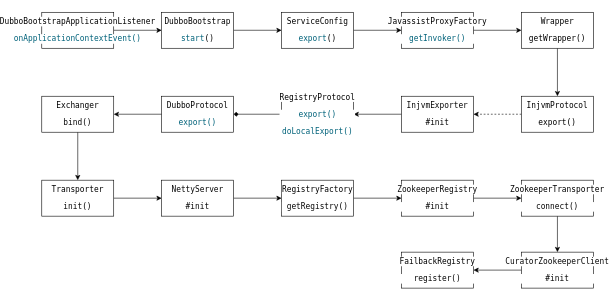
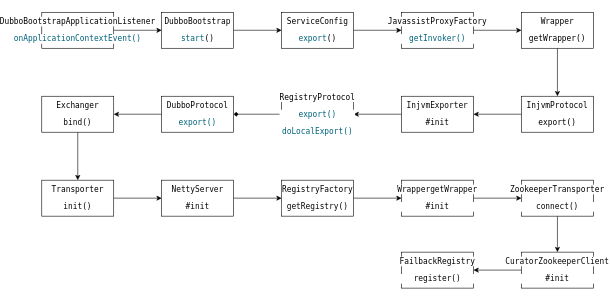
(500, 114) -> (500, 114)
(438, 198) -> (438, 198)
